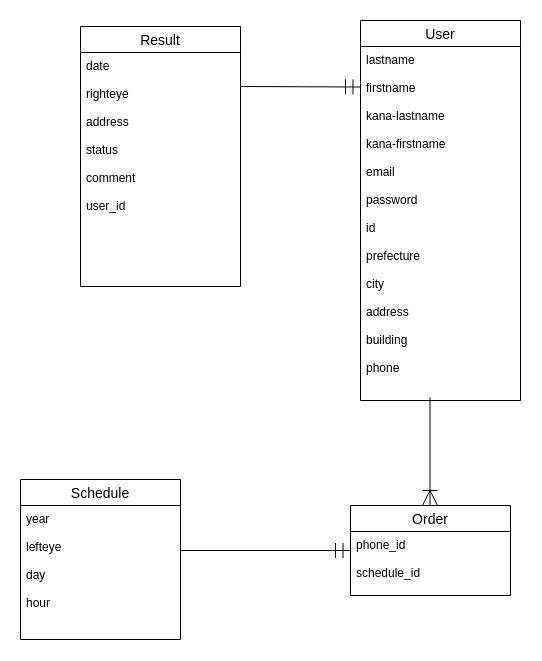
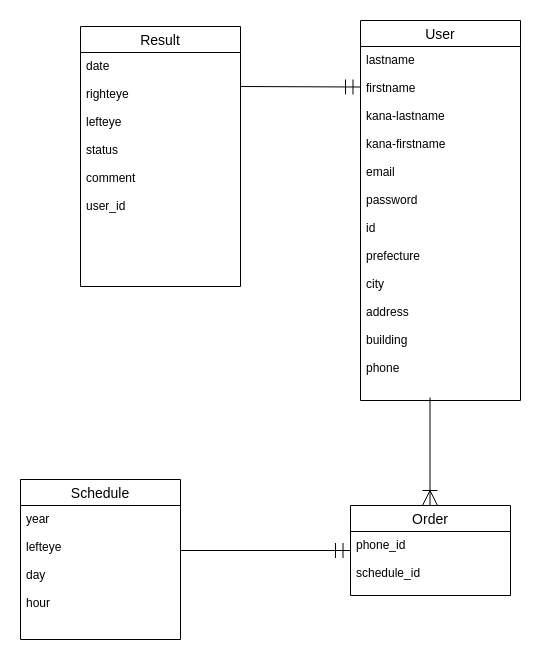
(99, 66) -> (99, 66)
